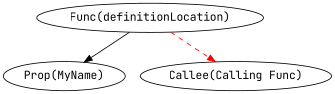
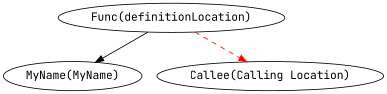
(64, 76) -> (73, 76)
(236, 76) -> (270, 76)
